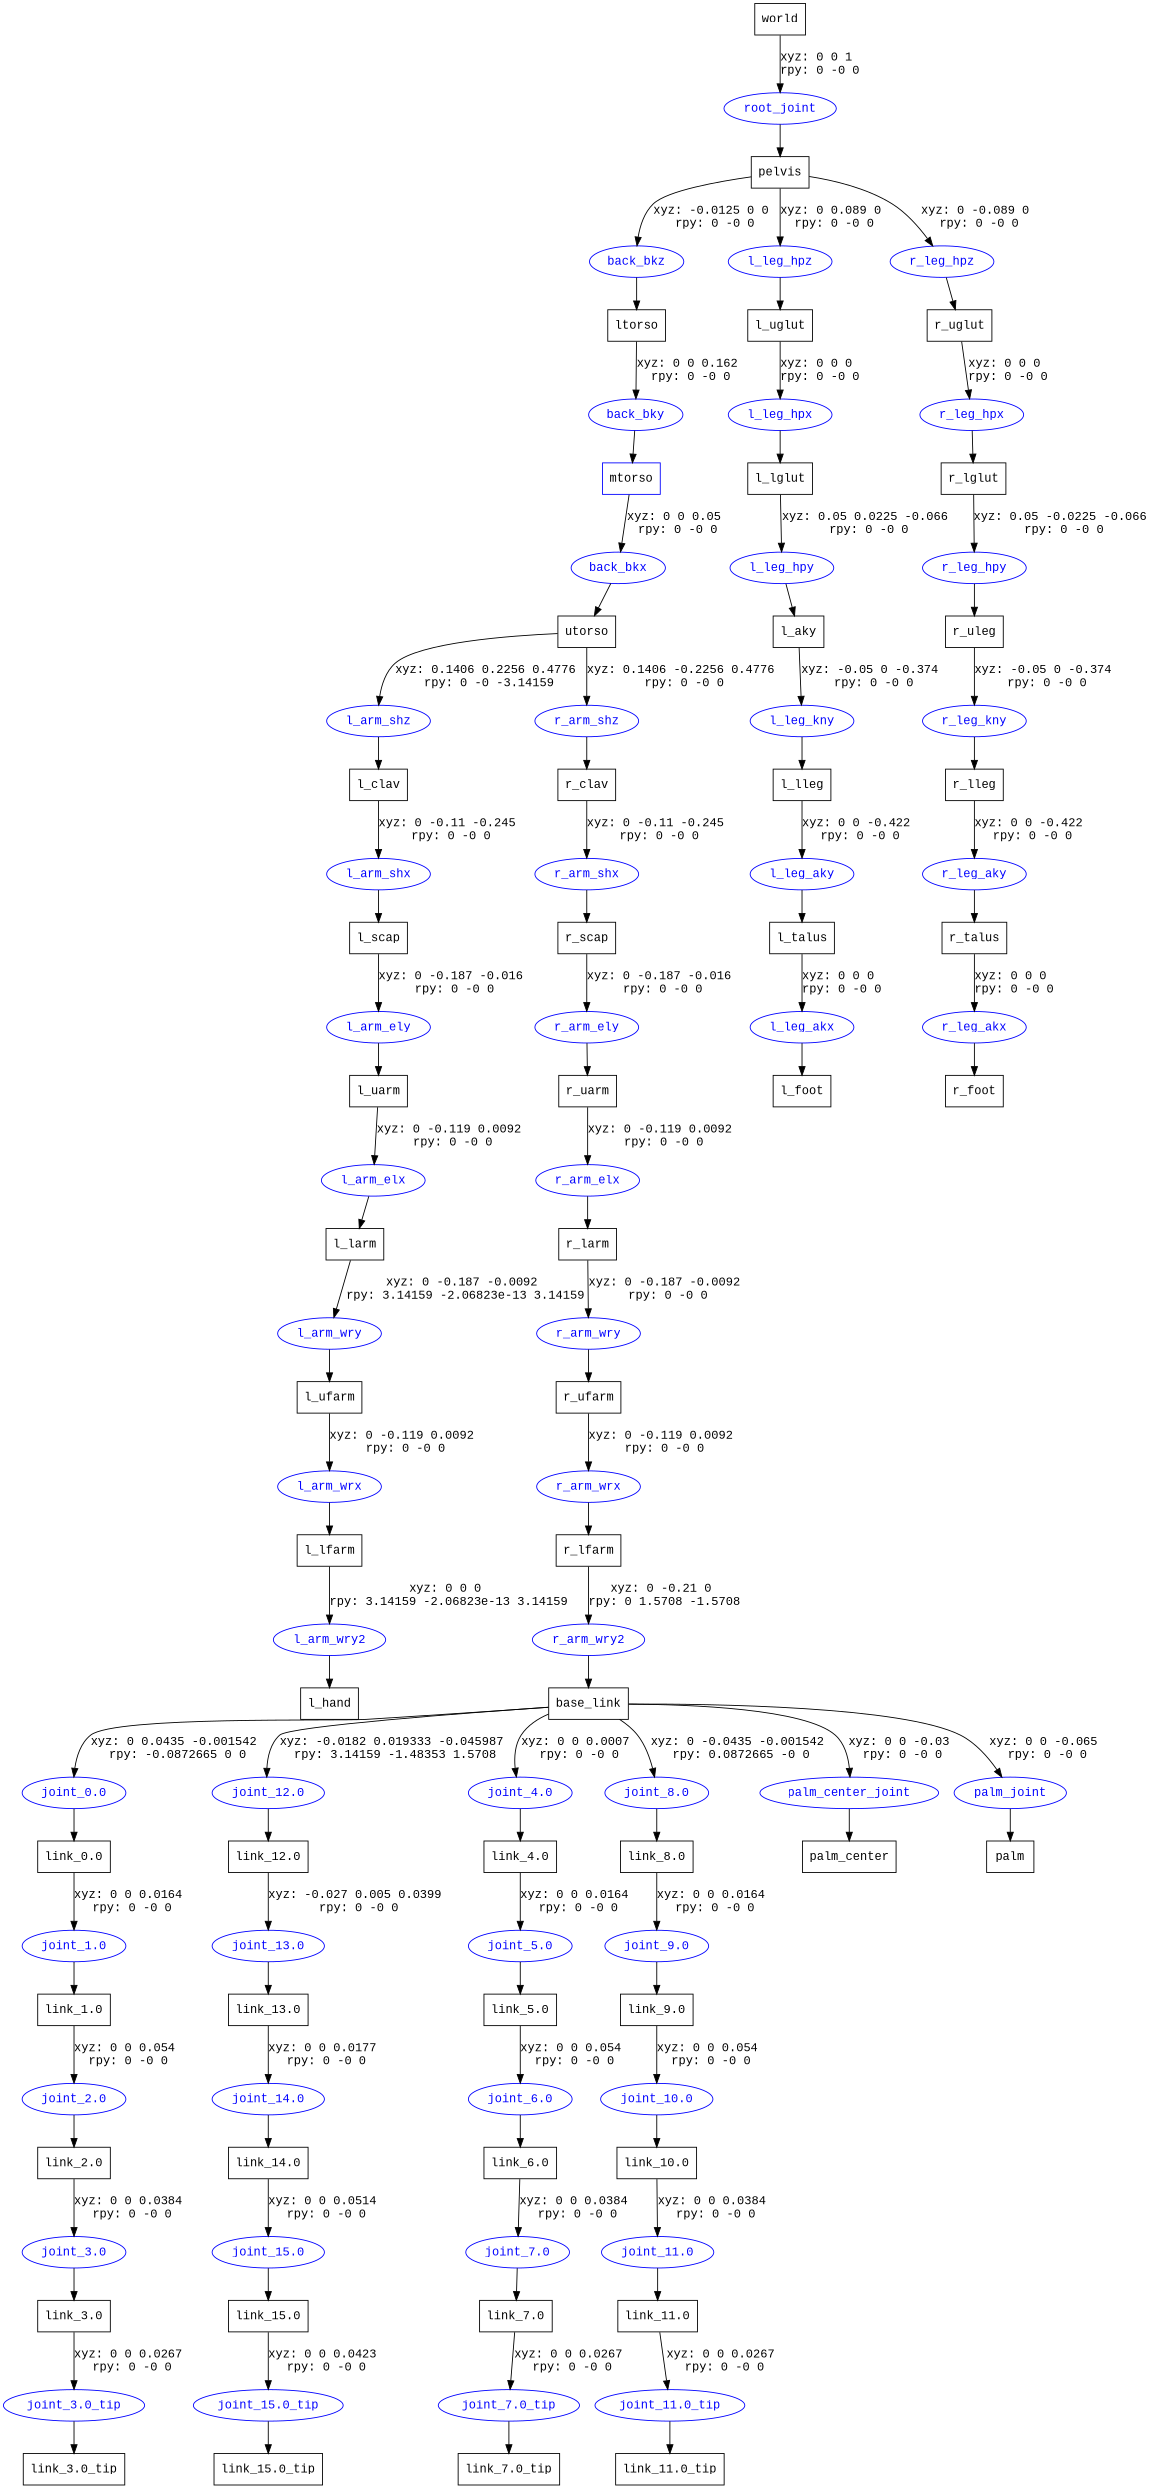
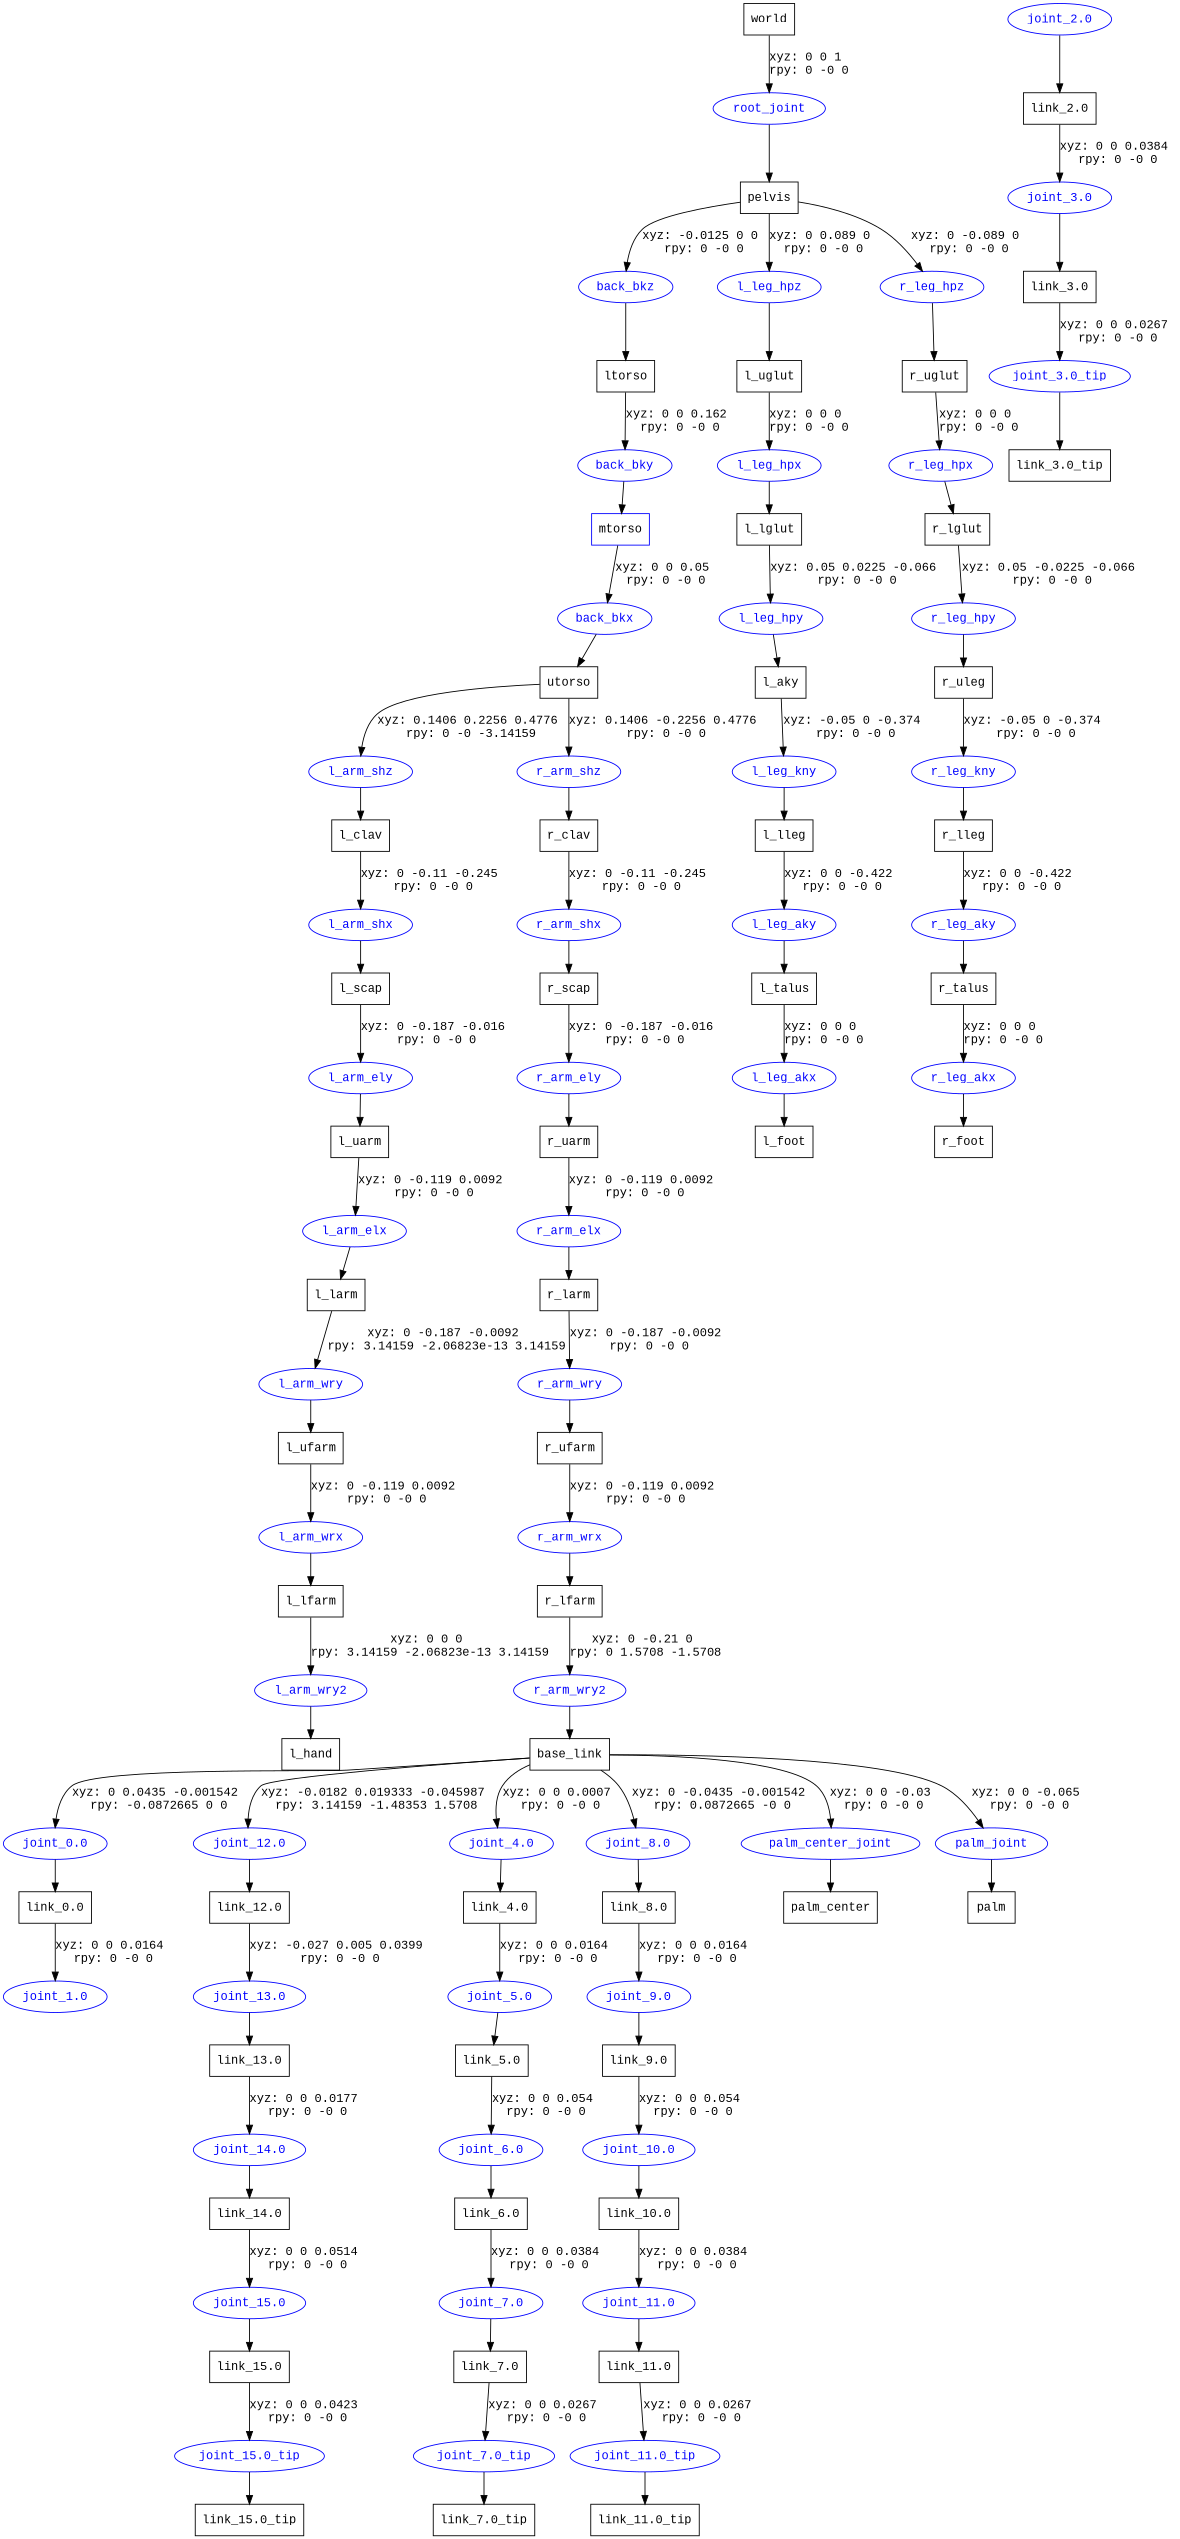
(74, 2010) -> none
